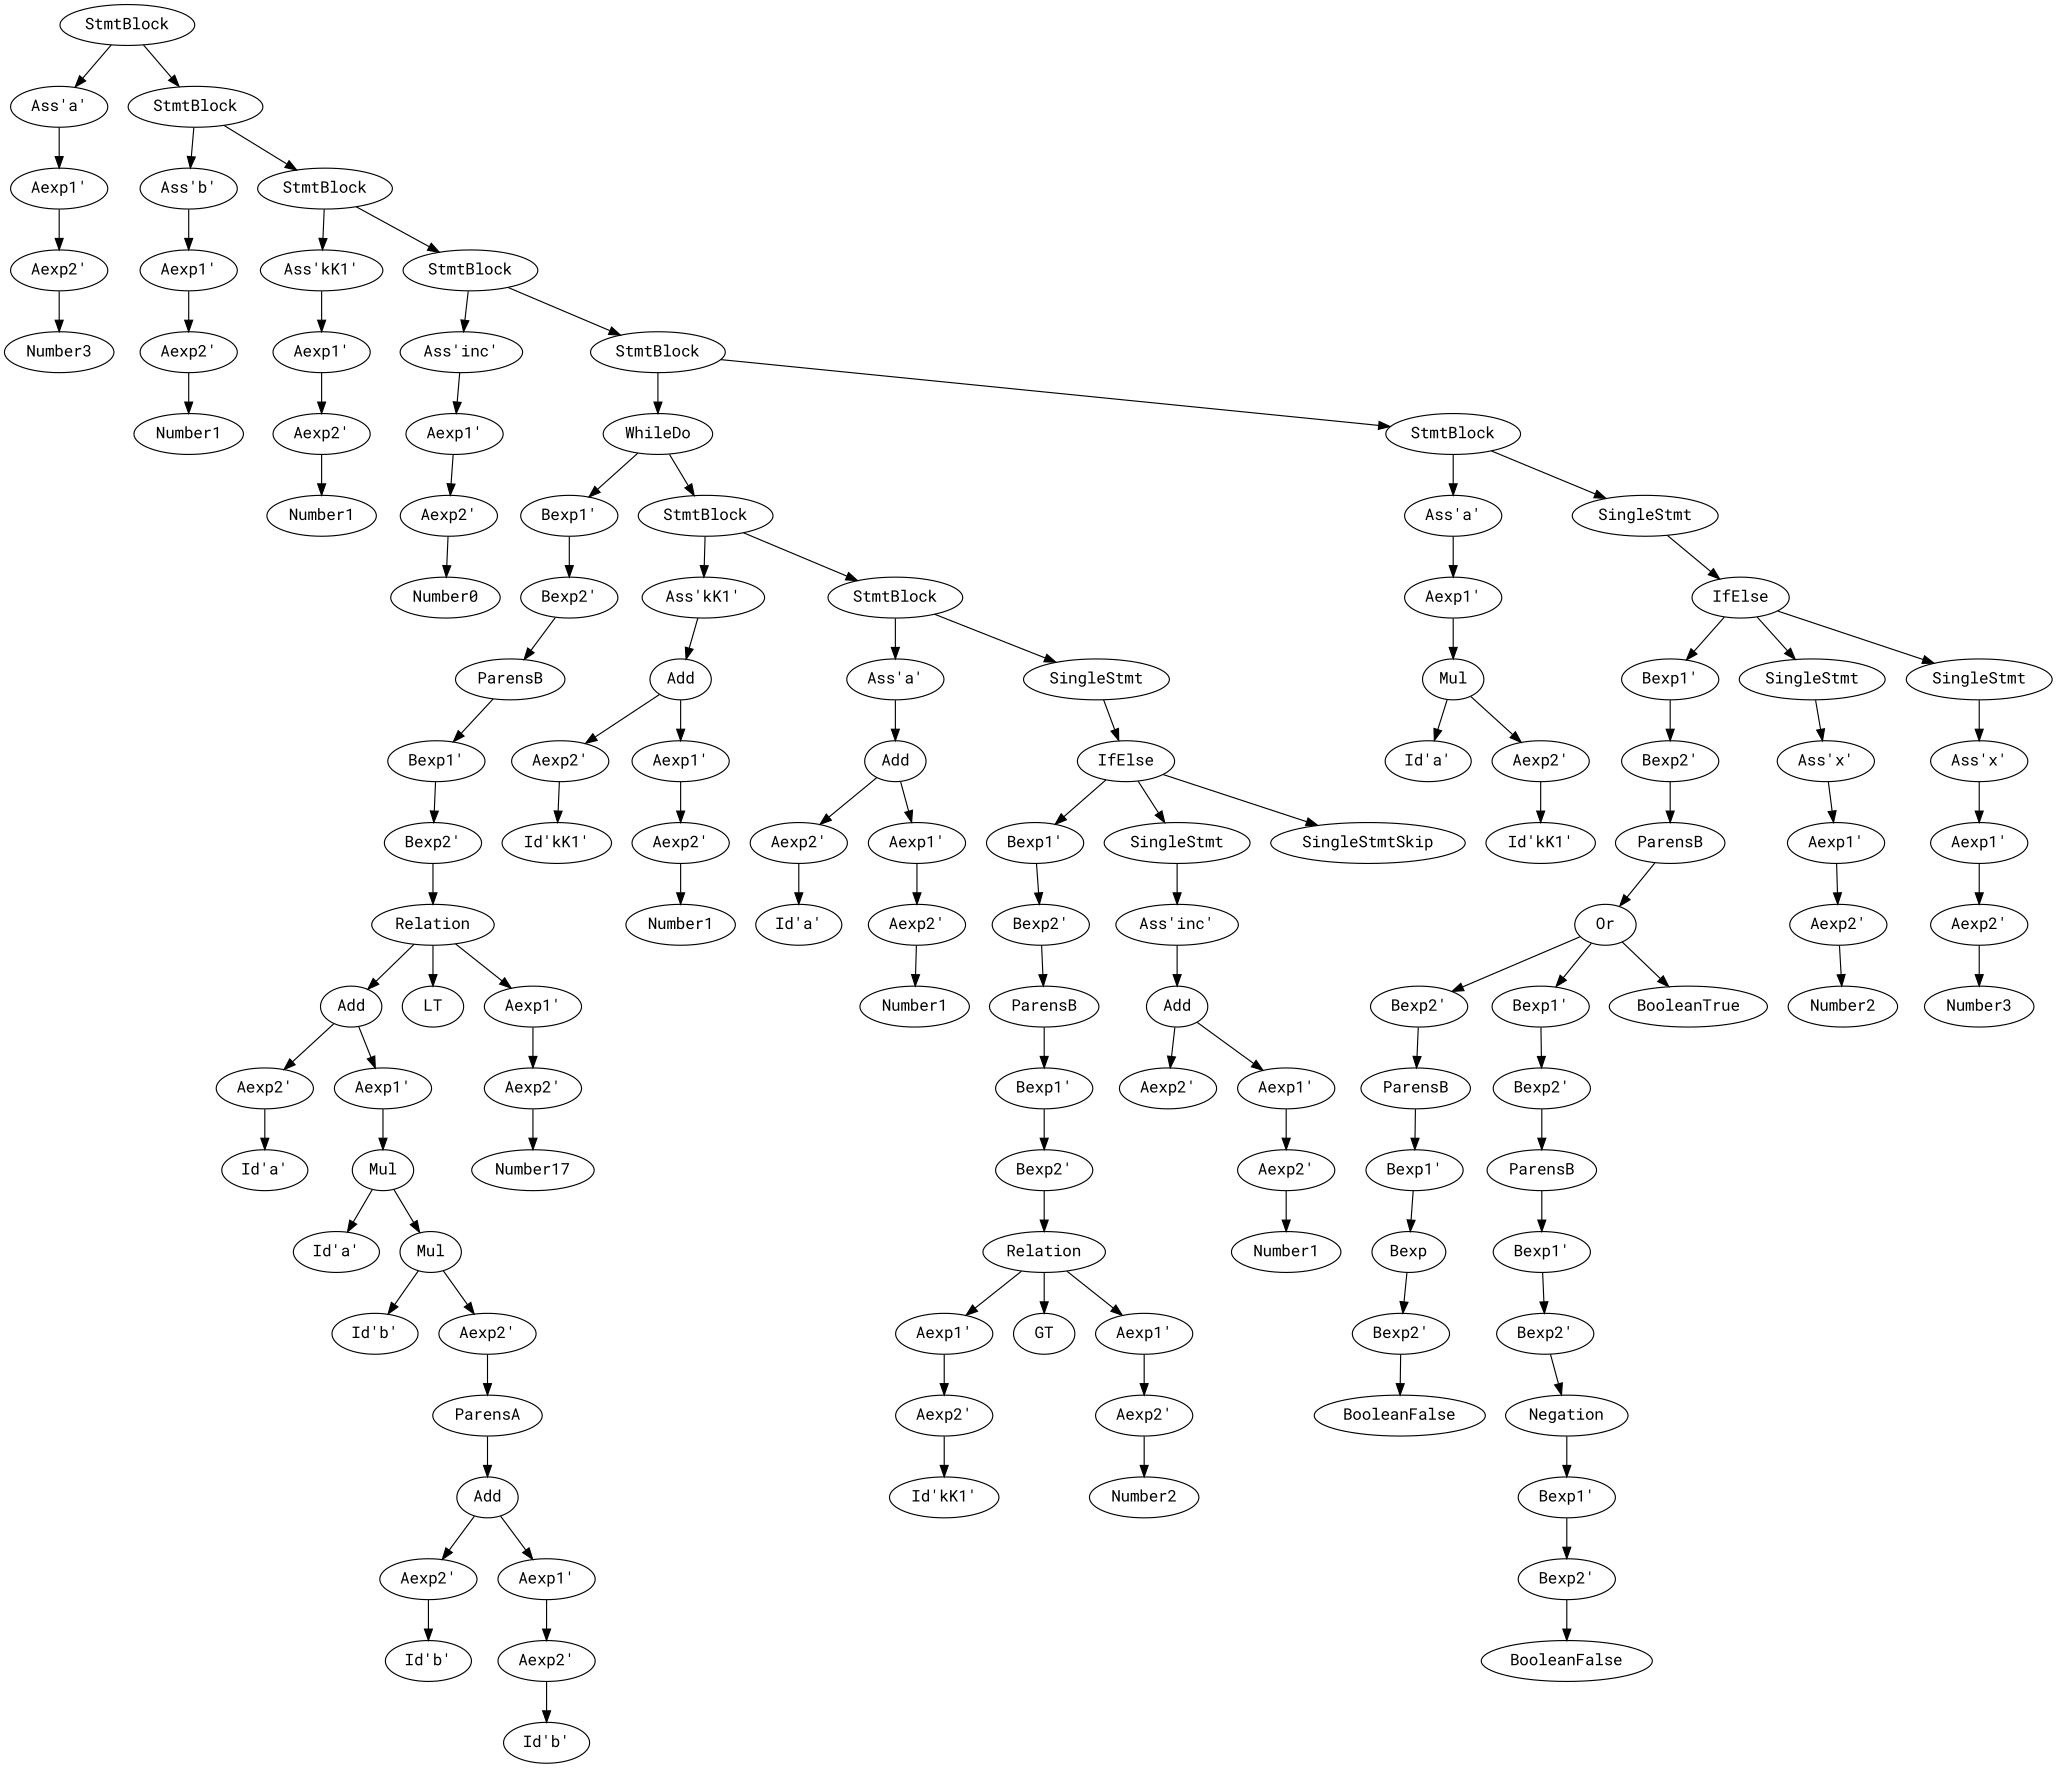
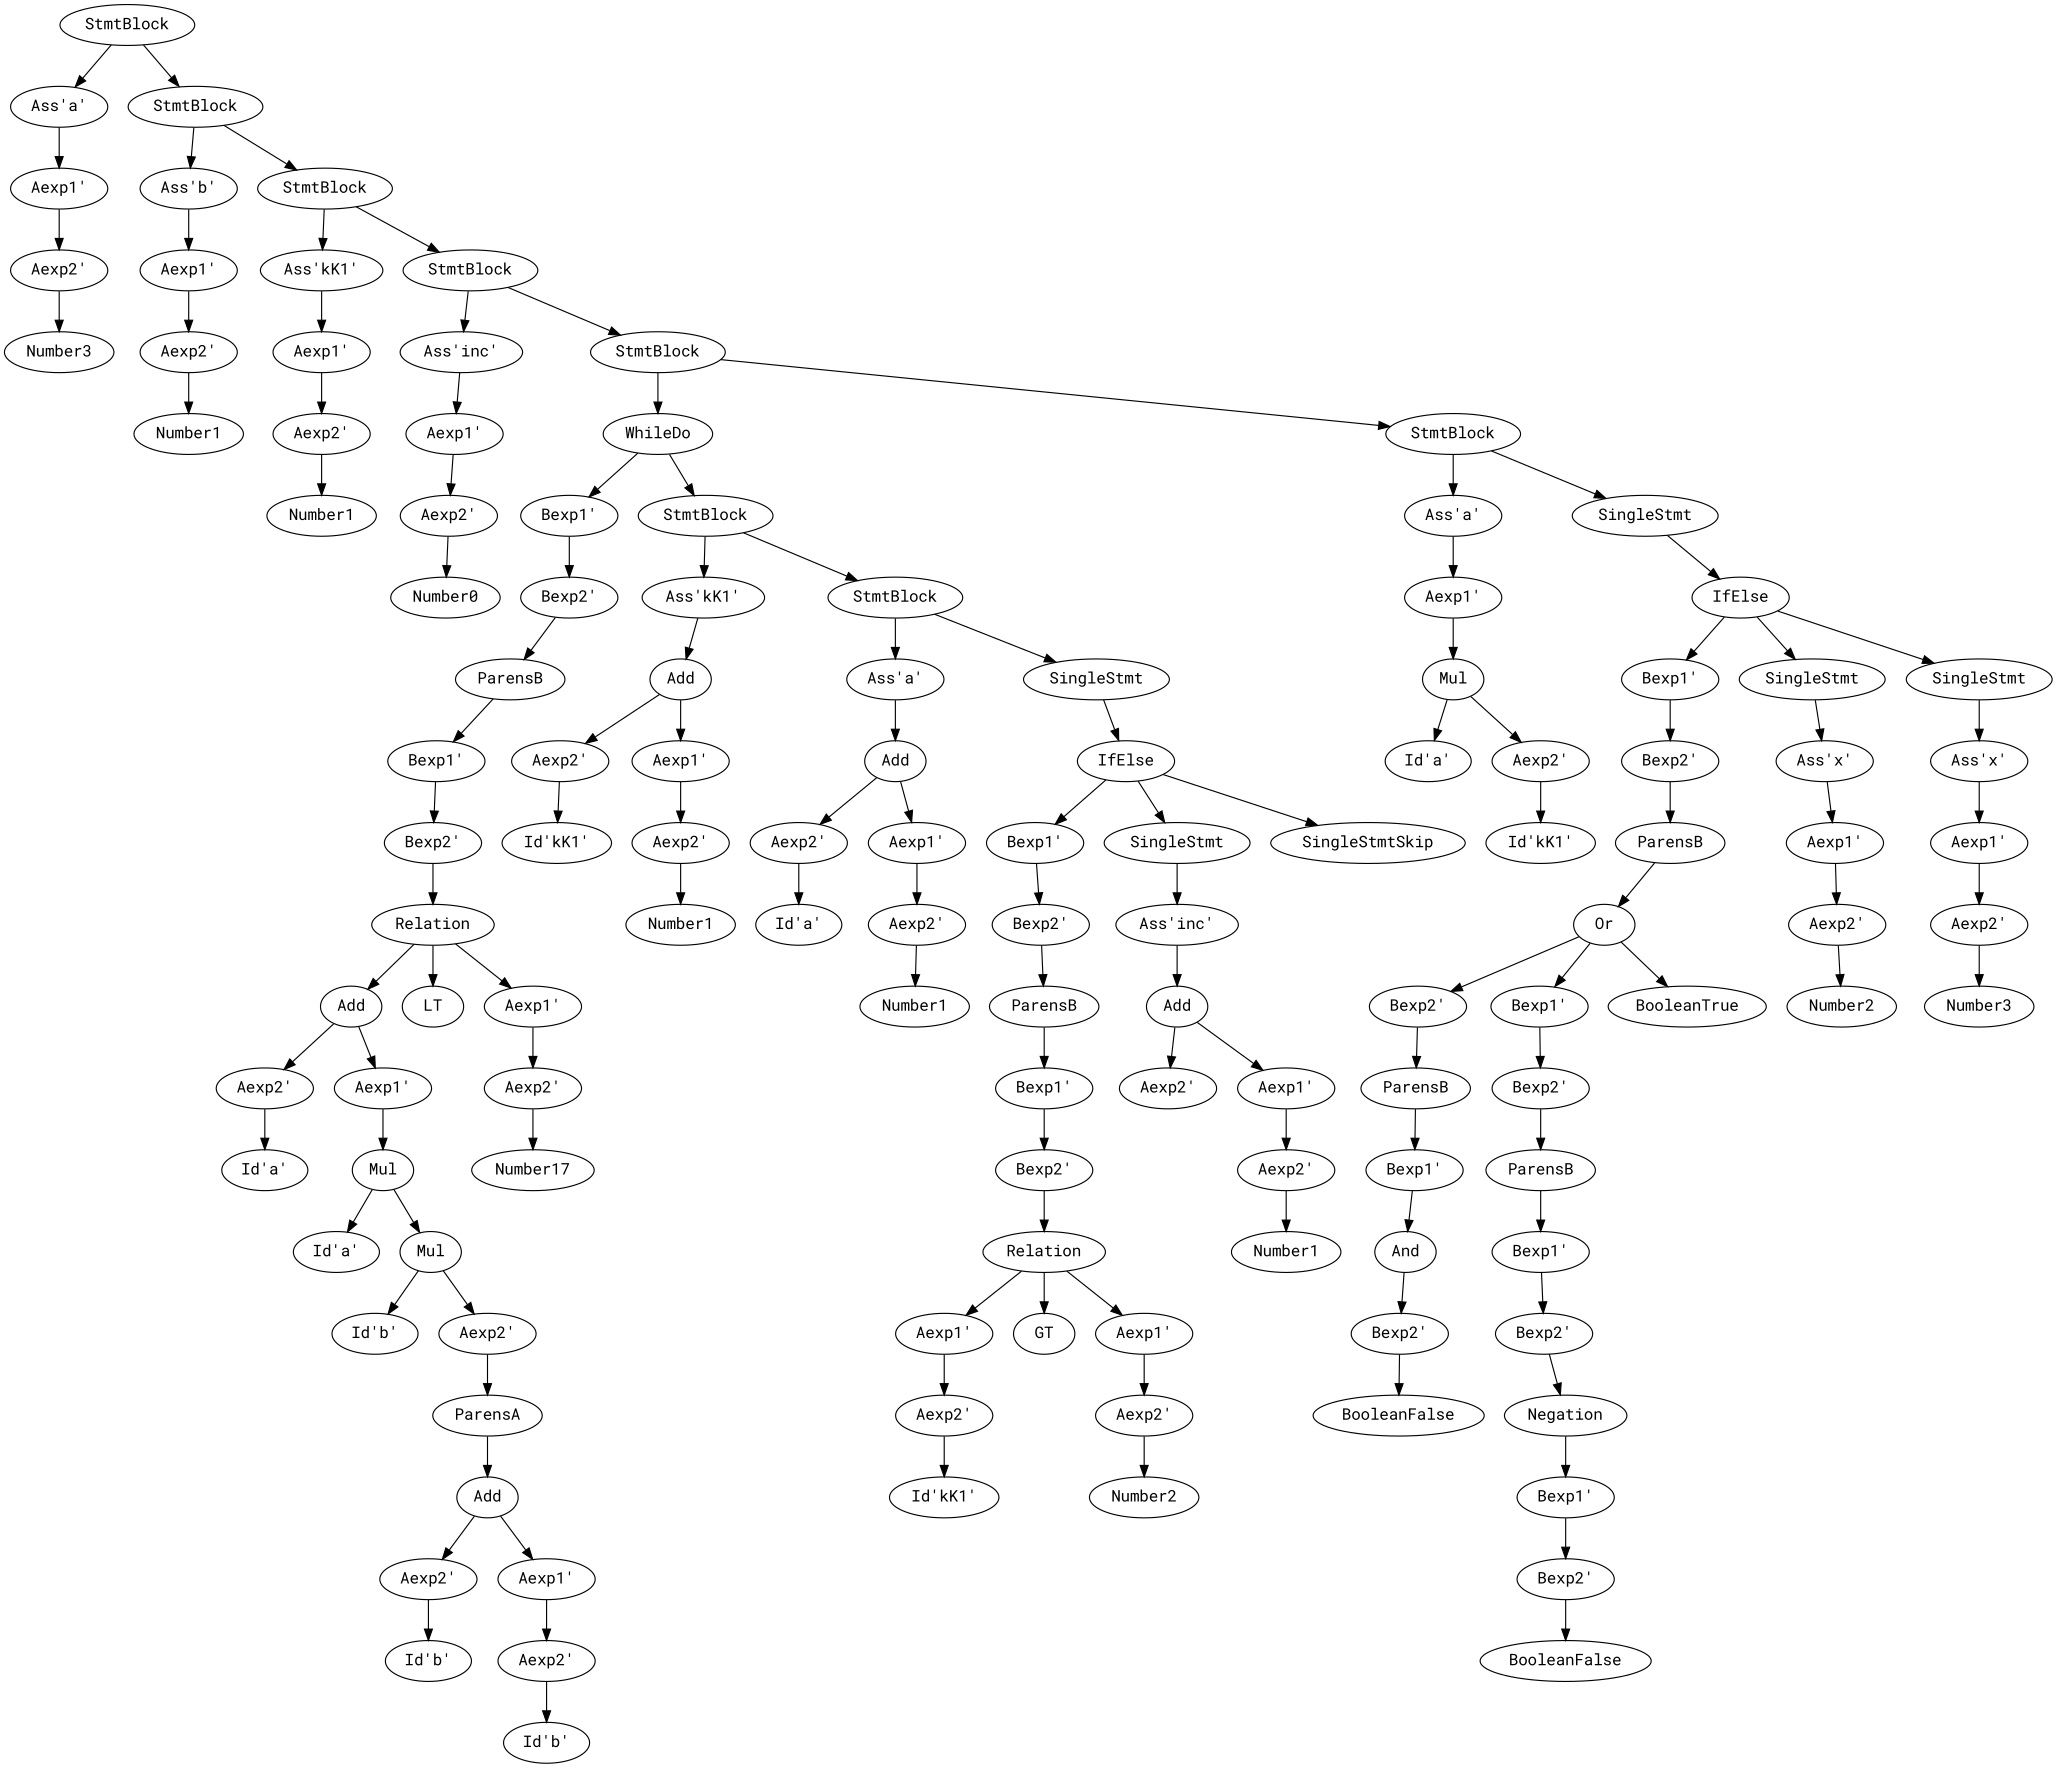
(1409, 1252) -> (1405, 1252)
